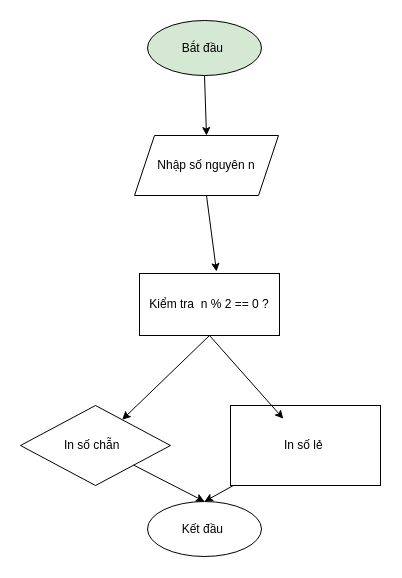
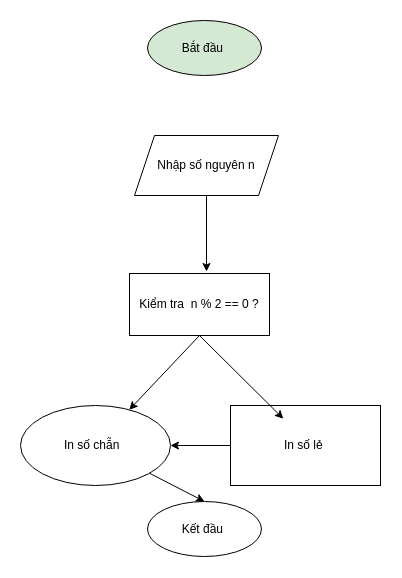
(205, 102) -> none
(210, 305) -> (200, 305)
(96, 446) -> (96, 446)
(222, 492) -> (204, 446)
